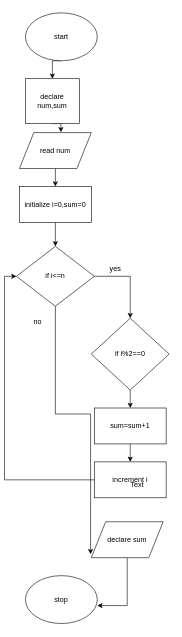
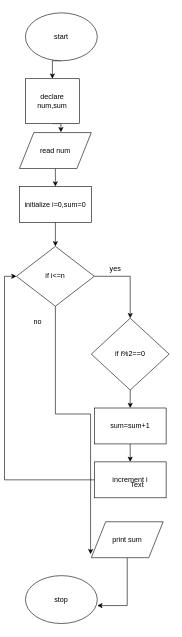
(128, 540) -> (128, 540)
